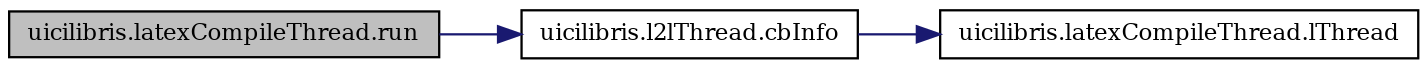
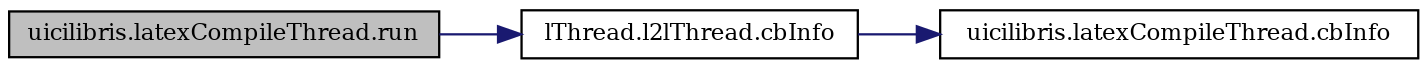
(690, 34) -> (690, 34)
(1179, 34) -> (1179, 34)
